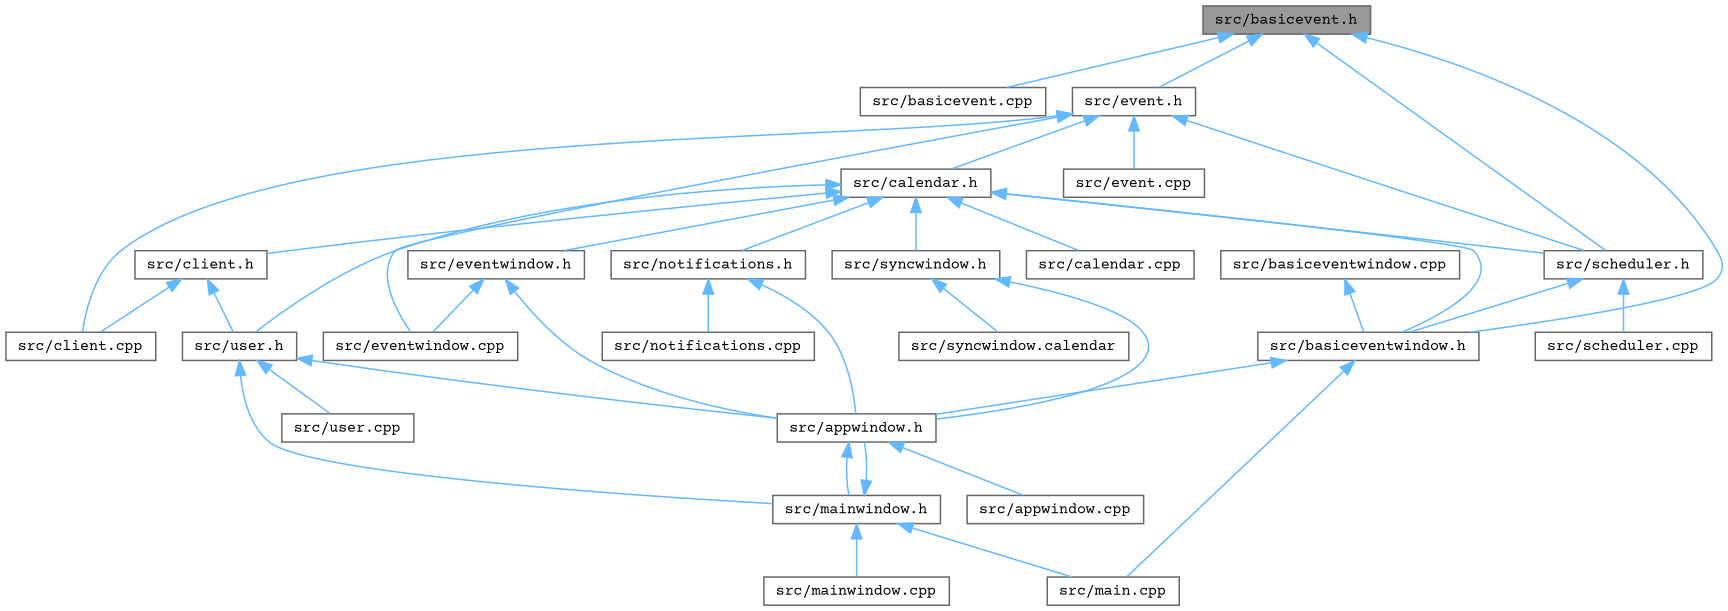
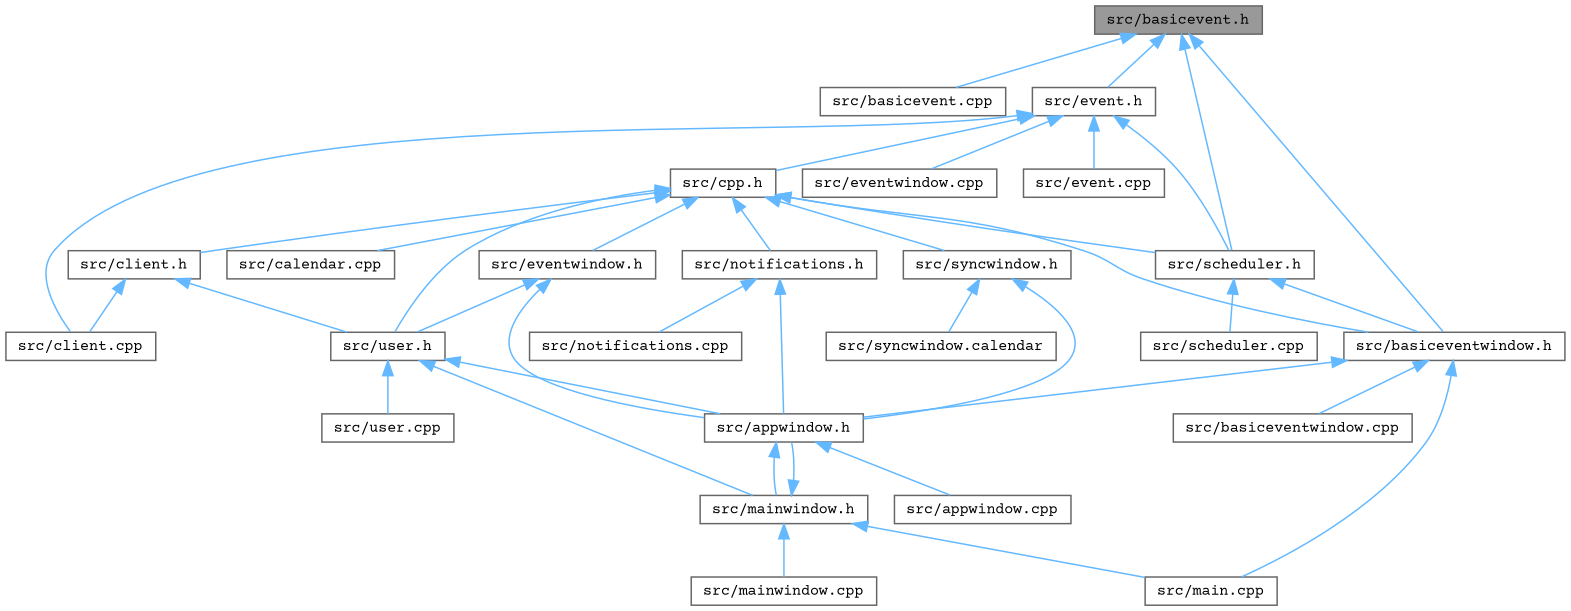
(916, 183) -> (723, 183)
(453, 311) -> (471, 308)
(1357, 313) -> (1367, 390)
